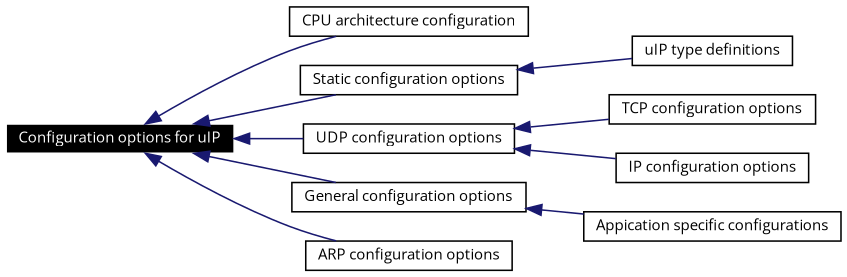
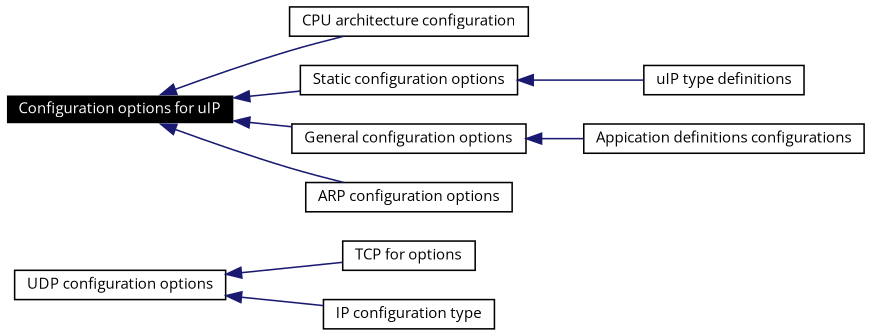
(712, 109) -> (409, 256)
(277, 139) -> none
(712, 168) -> (409, 314)
(712, 226) -> (724, 139)
